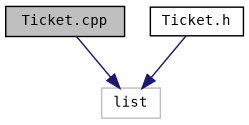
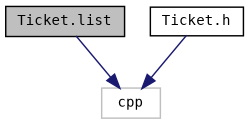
(65, 21) -> (65, 21)
(131, 103) -> (131, 103)
